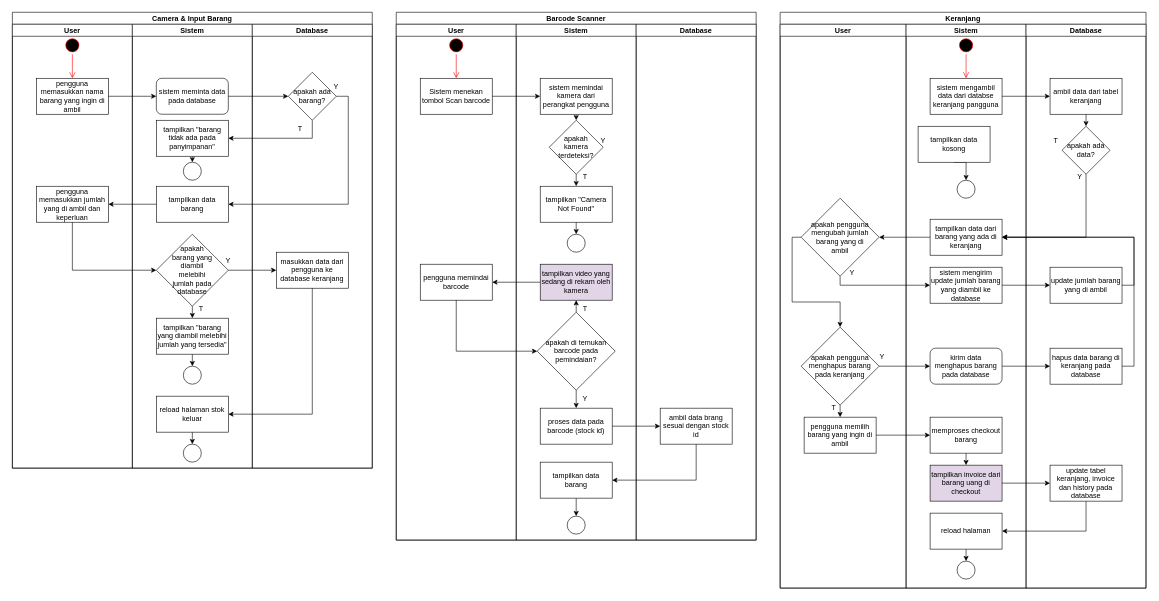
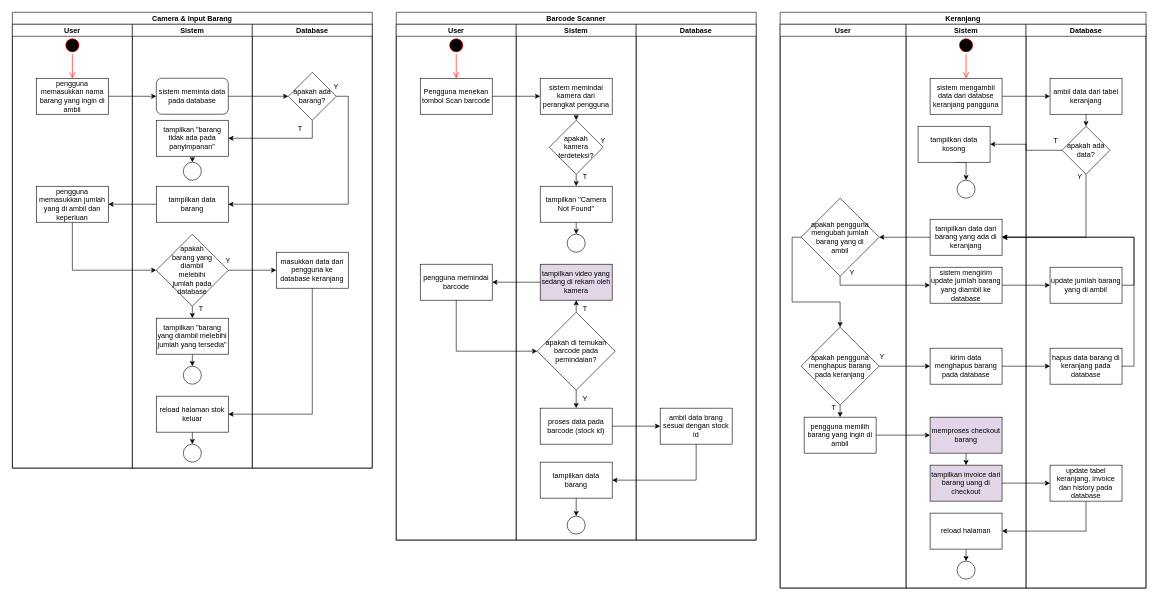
(456, 96) -> (456, 96)
none -> (995, 144)
(966, 366) -> (966, 366)
(966, 435) -> (966, 435)
